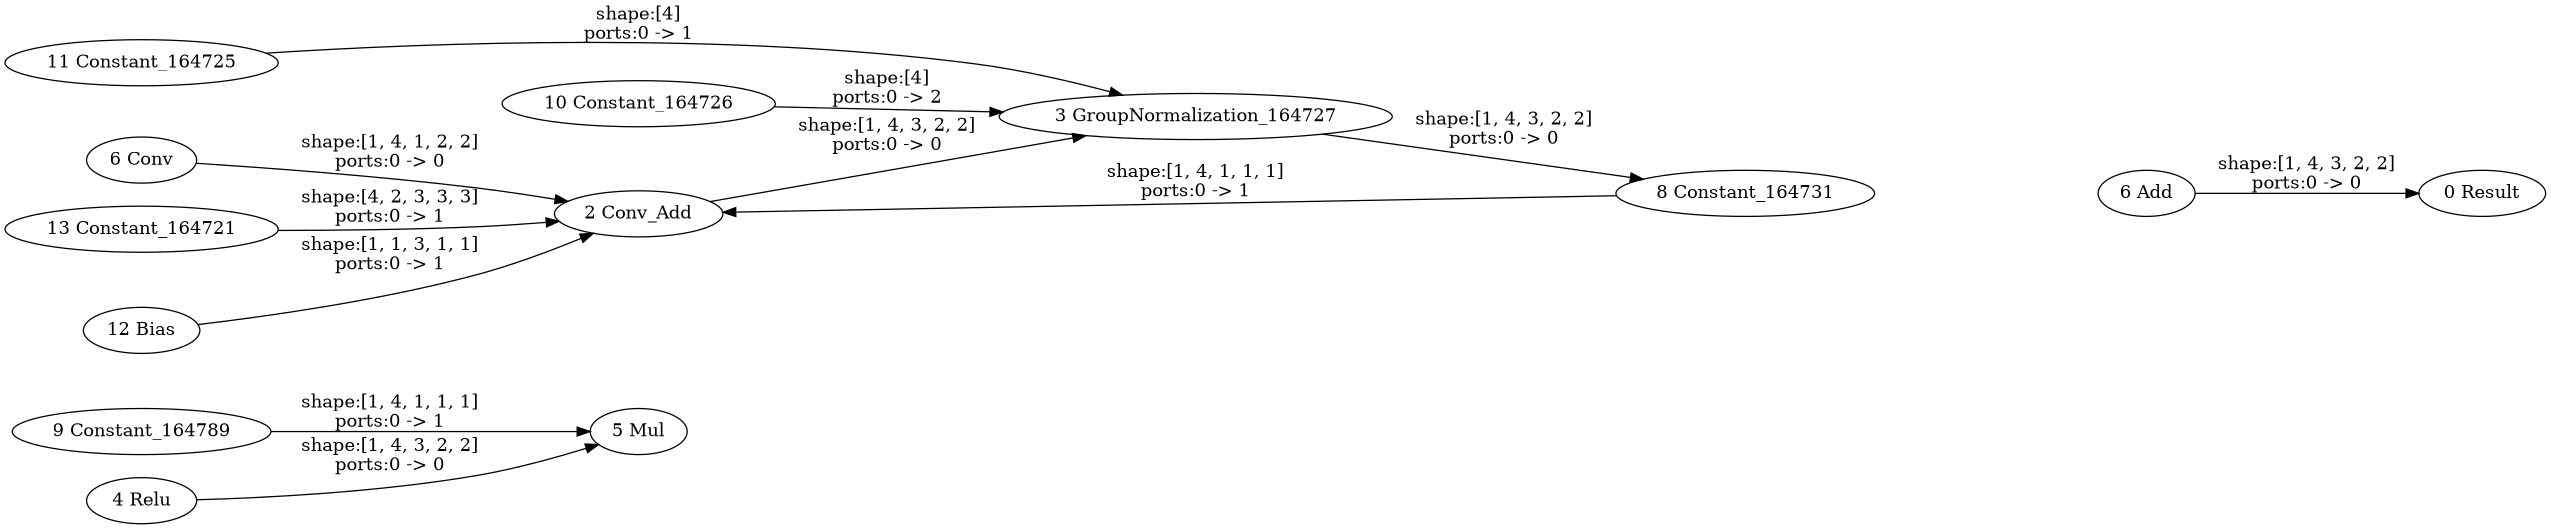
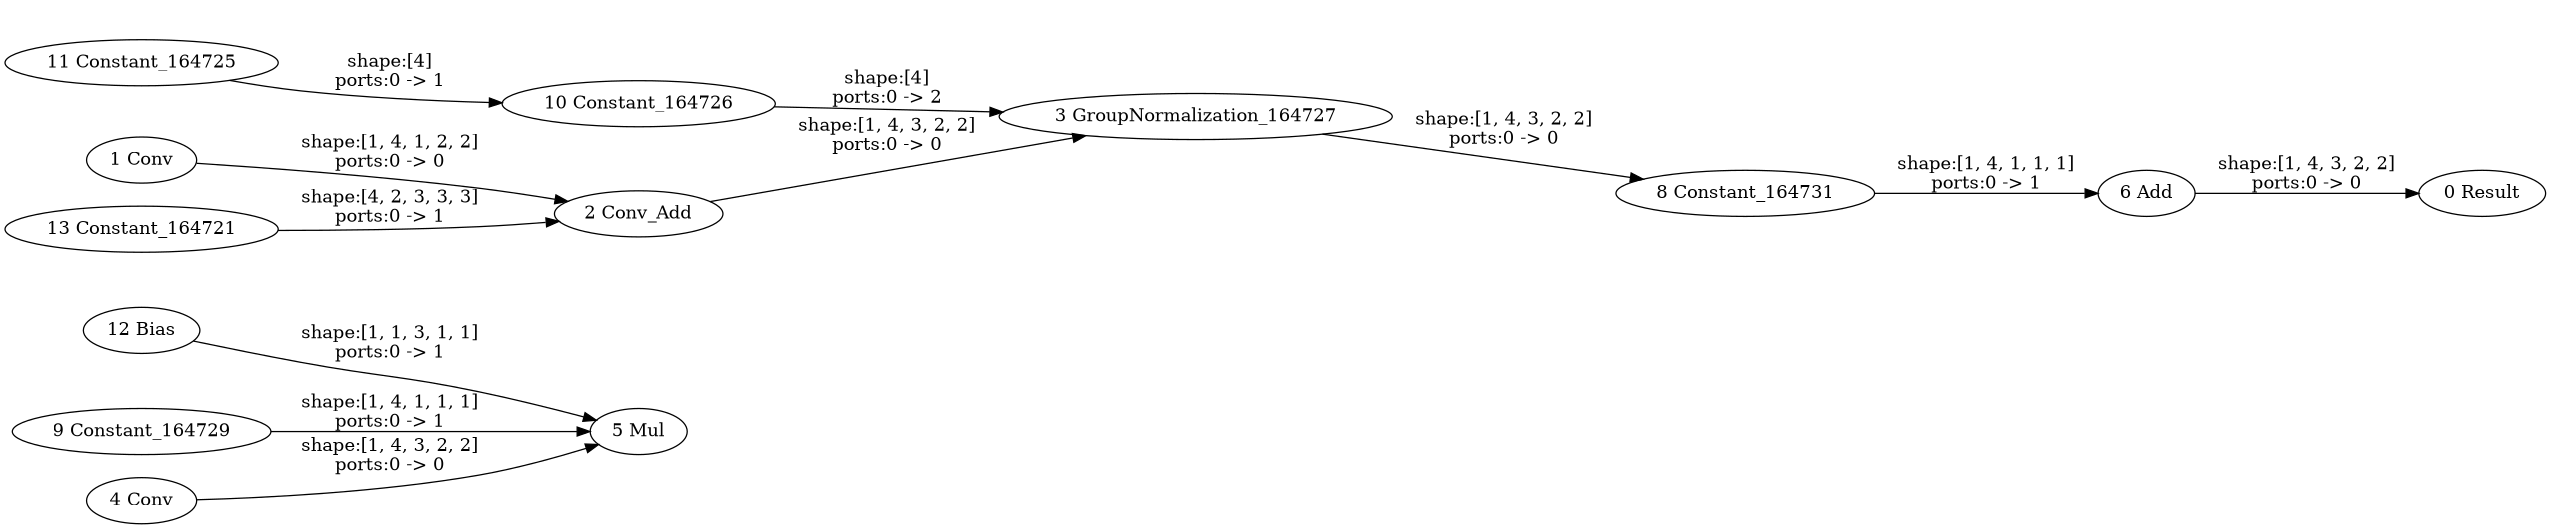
(690, 44) -> (359, 96)
(142, 160) -> (142, 160)
(1176, 204) -> (1980, 193)
(393, 294) -> (389, 376)
(142, 432) -> (142, 432)
(142, 501) -> (142, 501)
